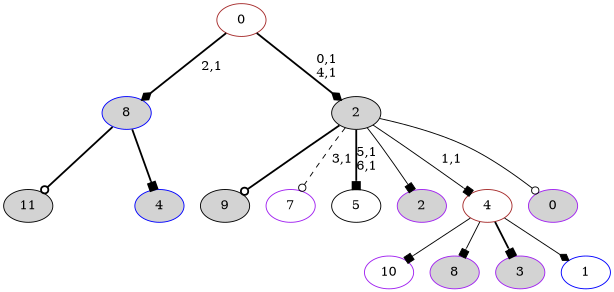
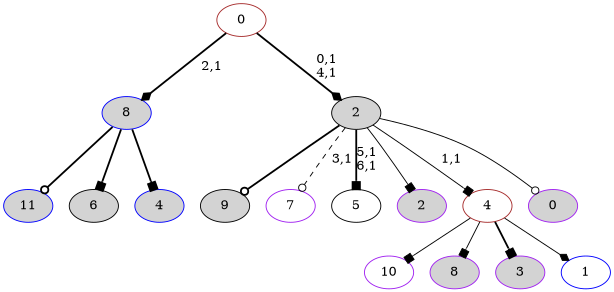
(28, 206) -> (28, 206)
none -> (94, 206)
